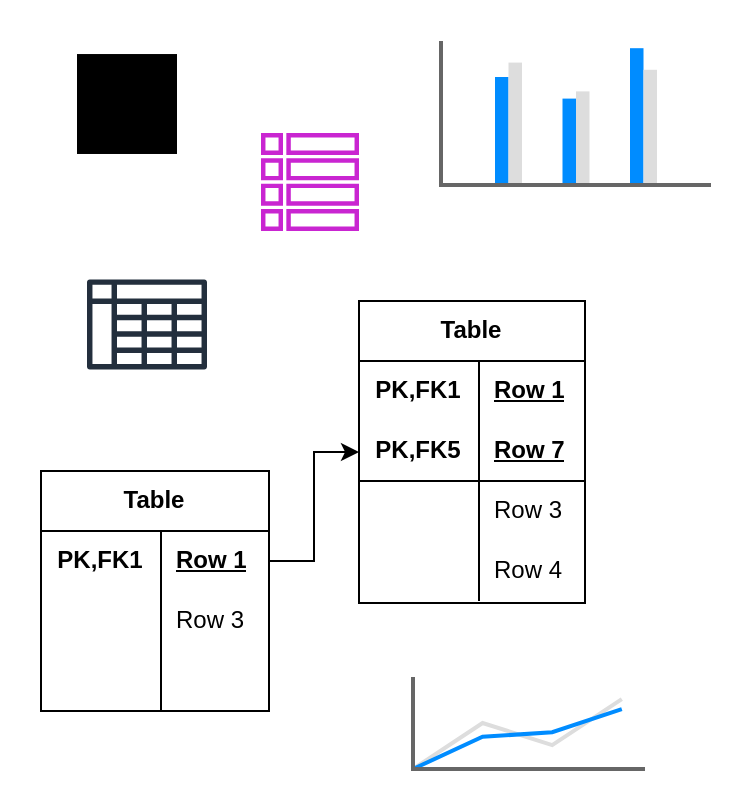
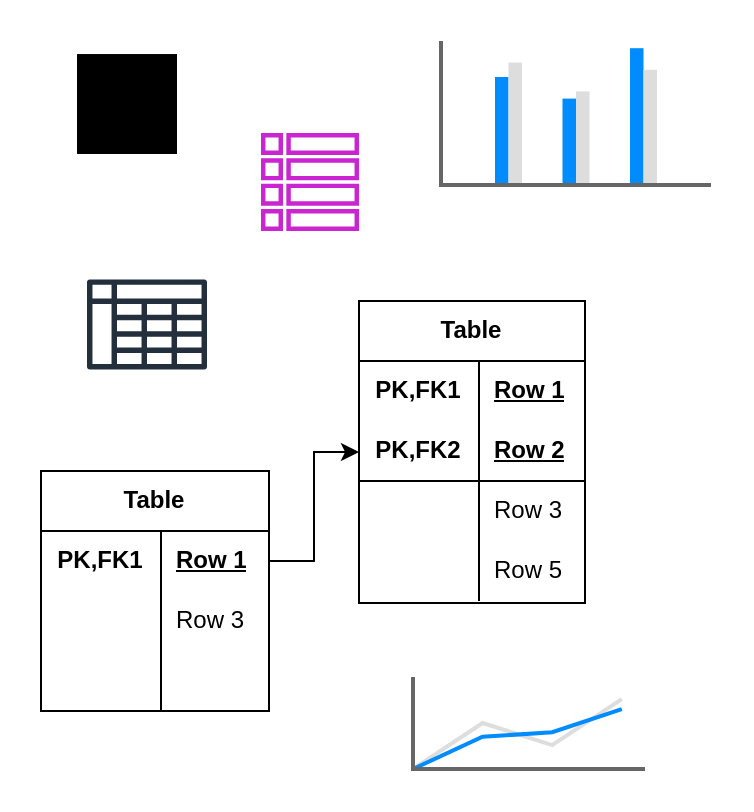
(419, 451) -> (419, 451)
(525, 451) -> (525, 451)
(525, 571) -> (525, 571)
